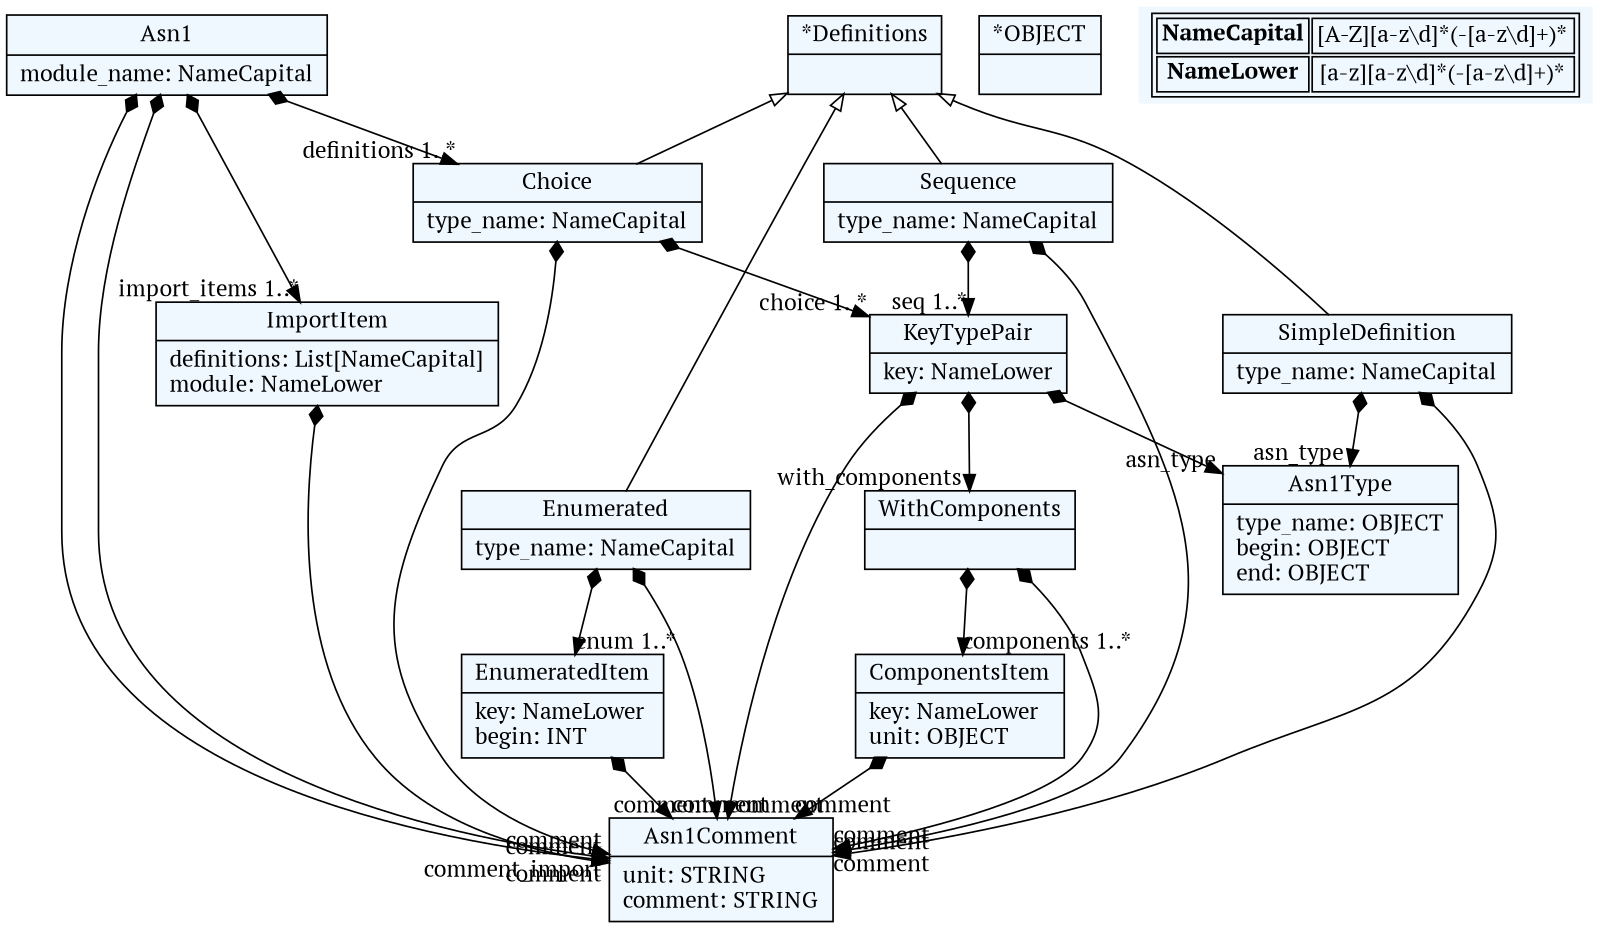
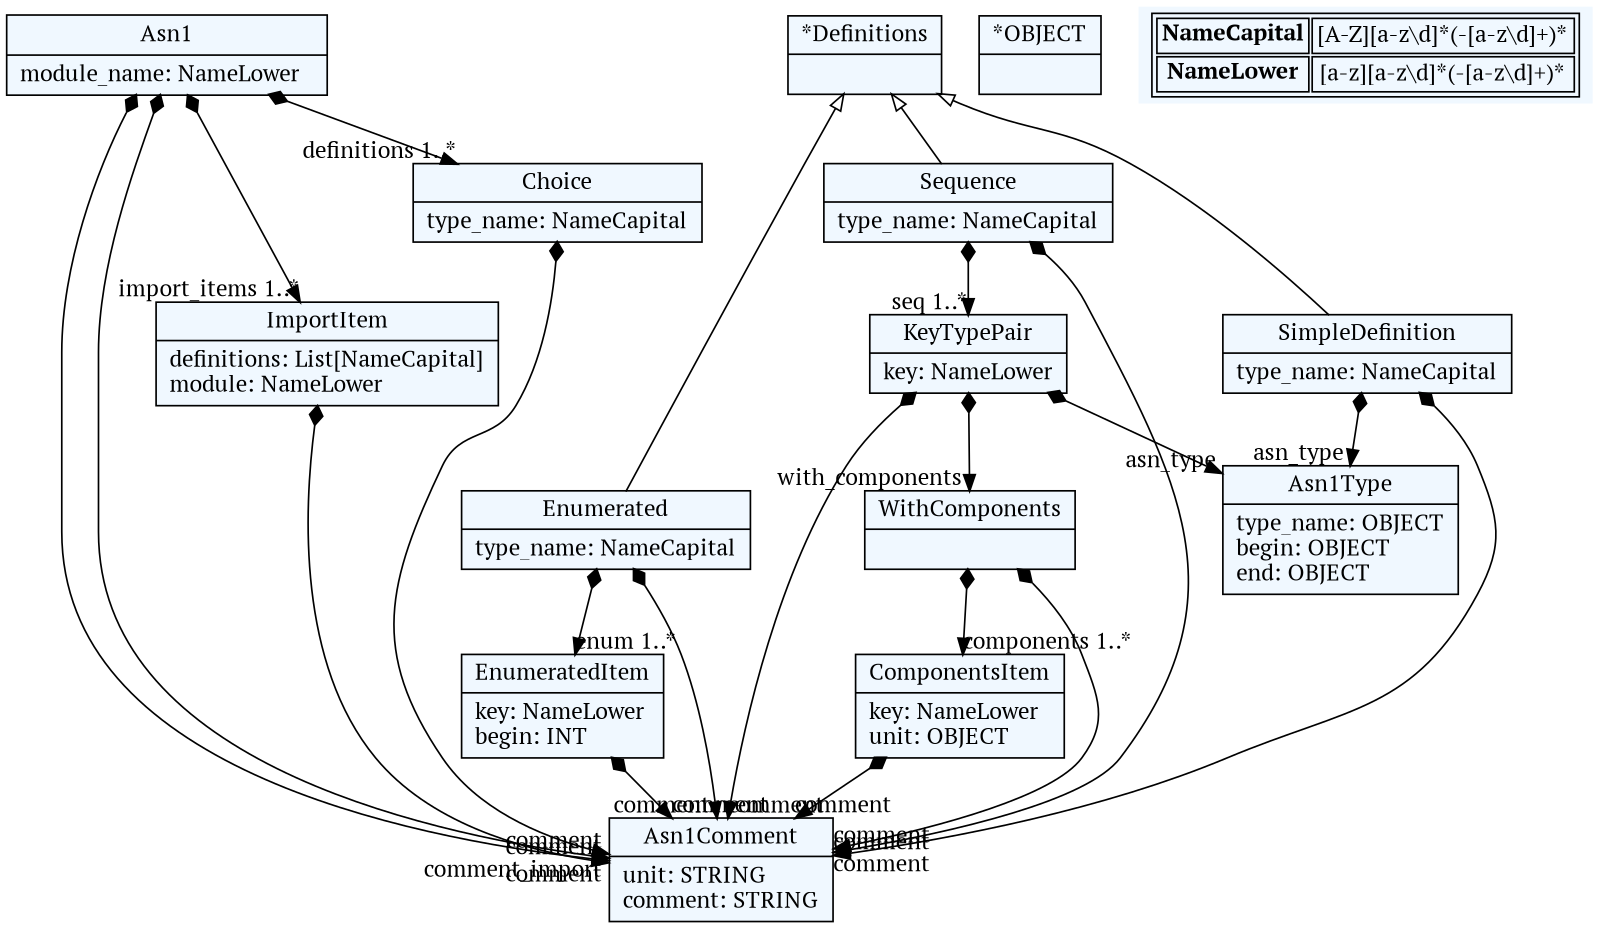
(167, 74) -> (160, 74)
(704, 132) -> none
(766, 280) -> none
